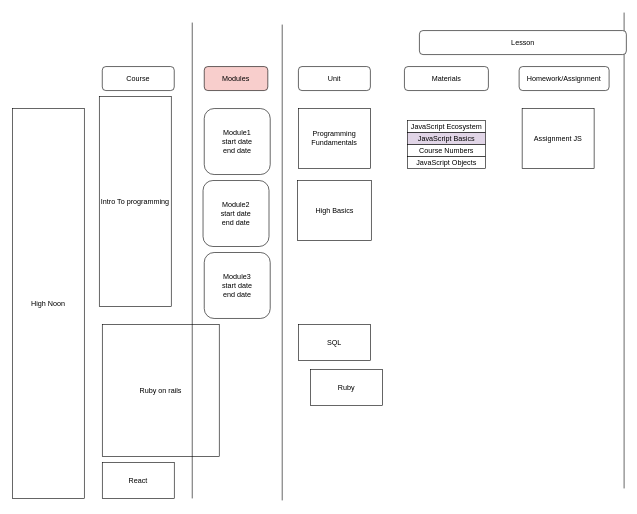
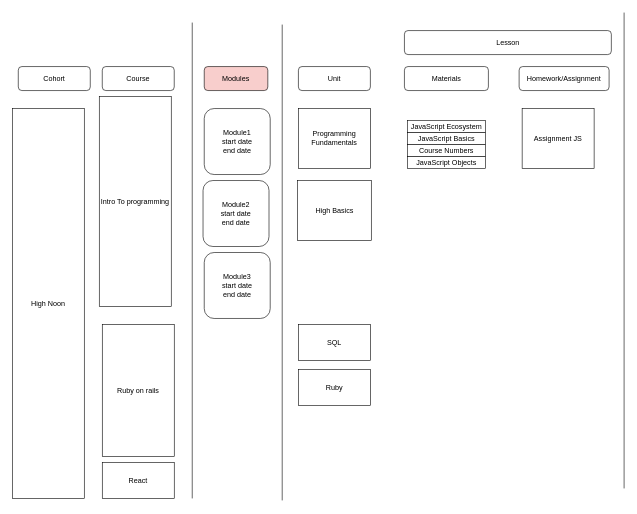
(523, 42) -> (508, 42)
none -> (54, 78)
(447, 138) -> (447, 138)
(347, 387) -> (335, 387)
(161, 390) -> (138, 390)
